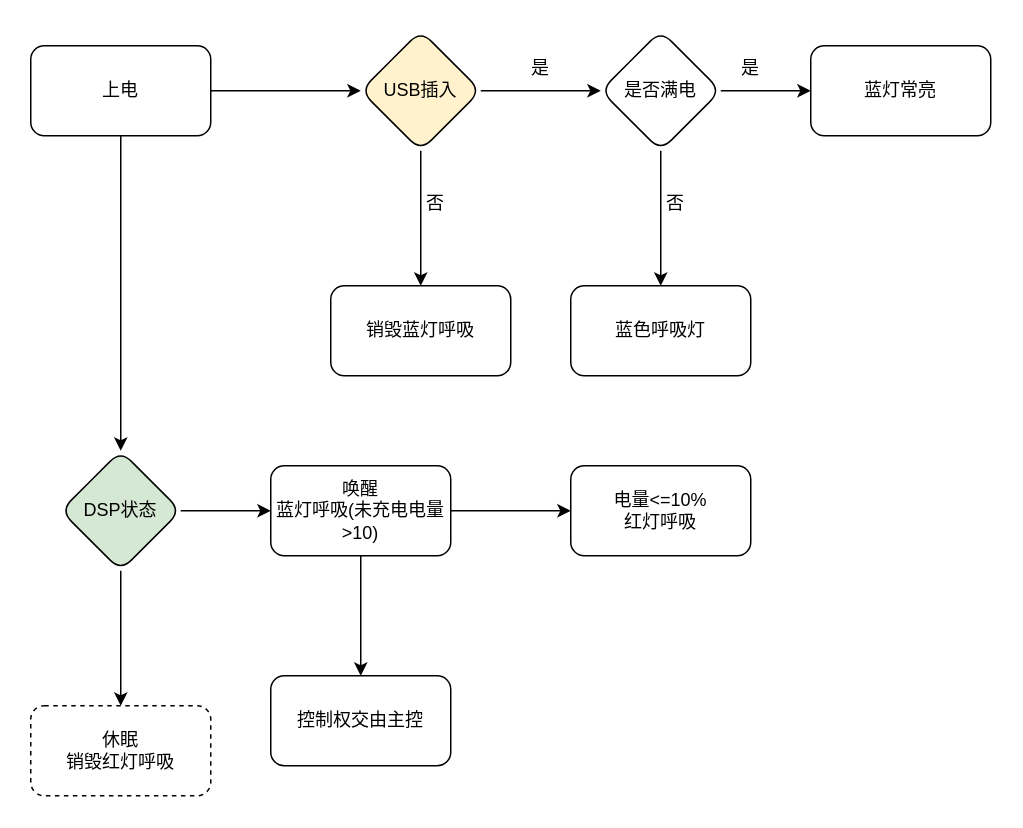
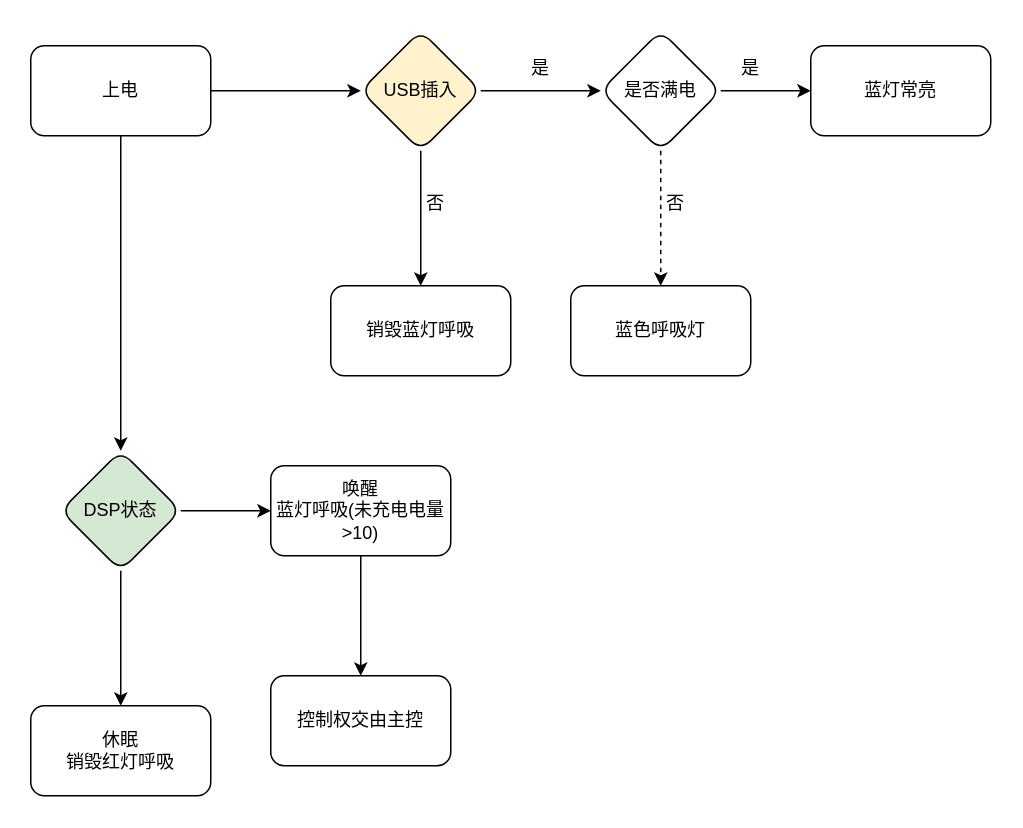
(661, 214) -> (661, 214)
(506, 511) -> none
(661, 511) -> none
(121, 751) -> (121, 751)
